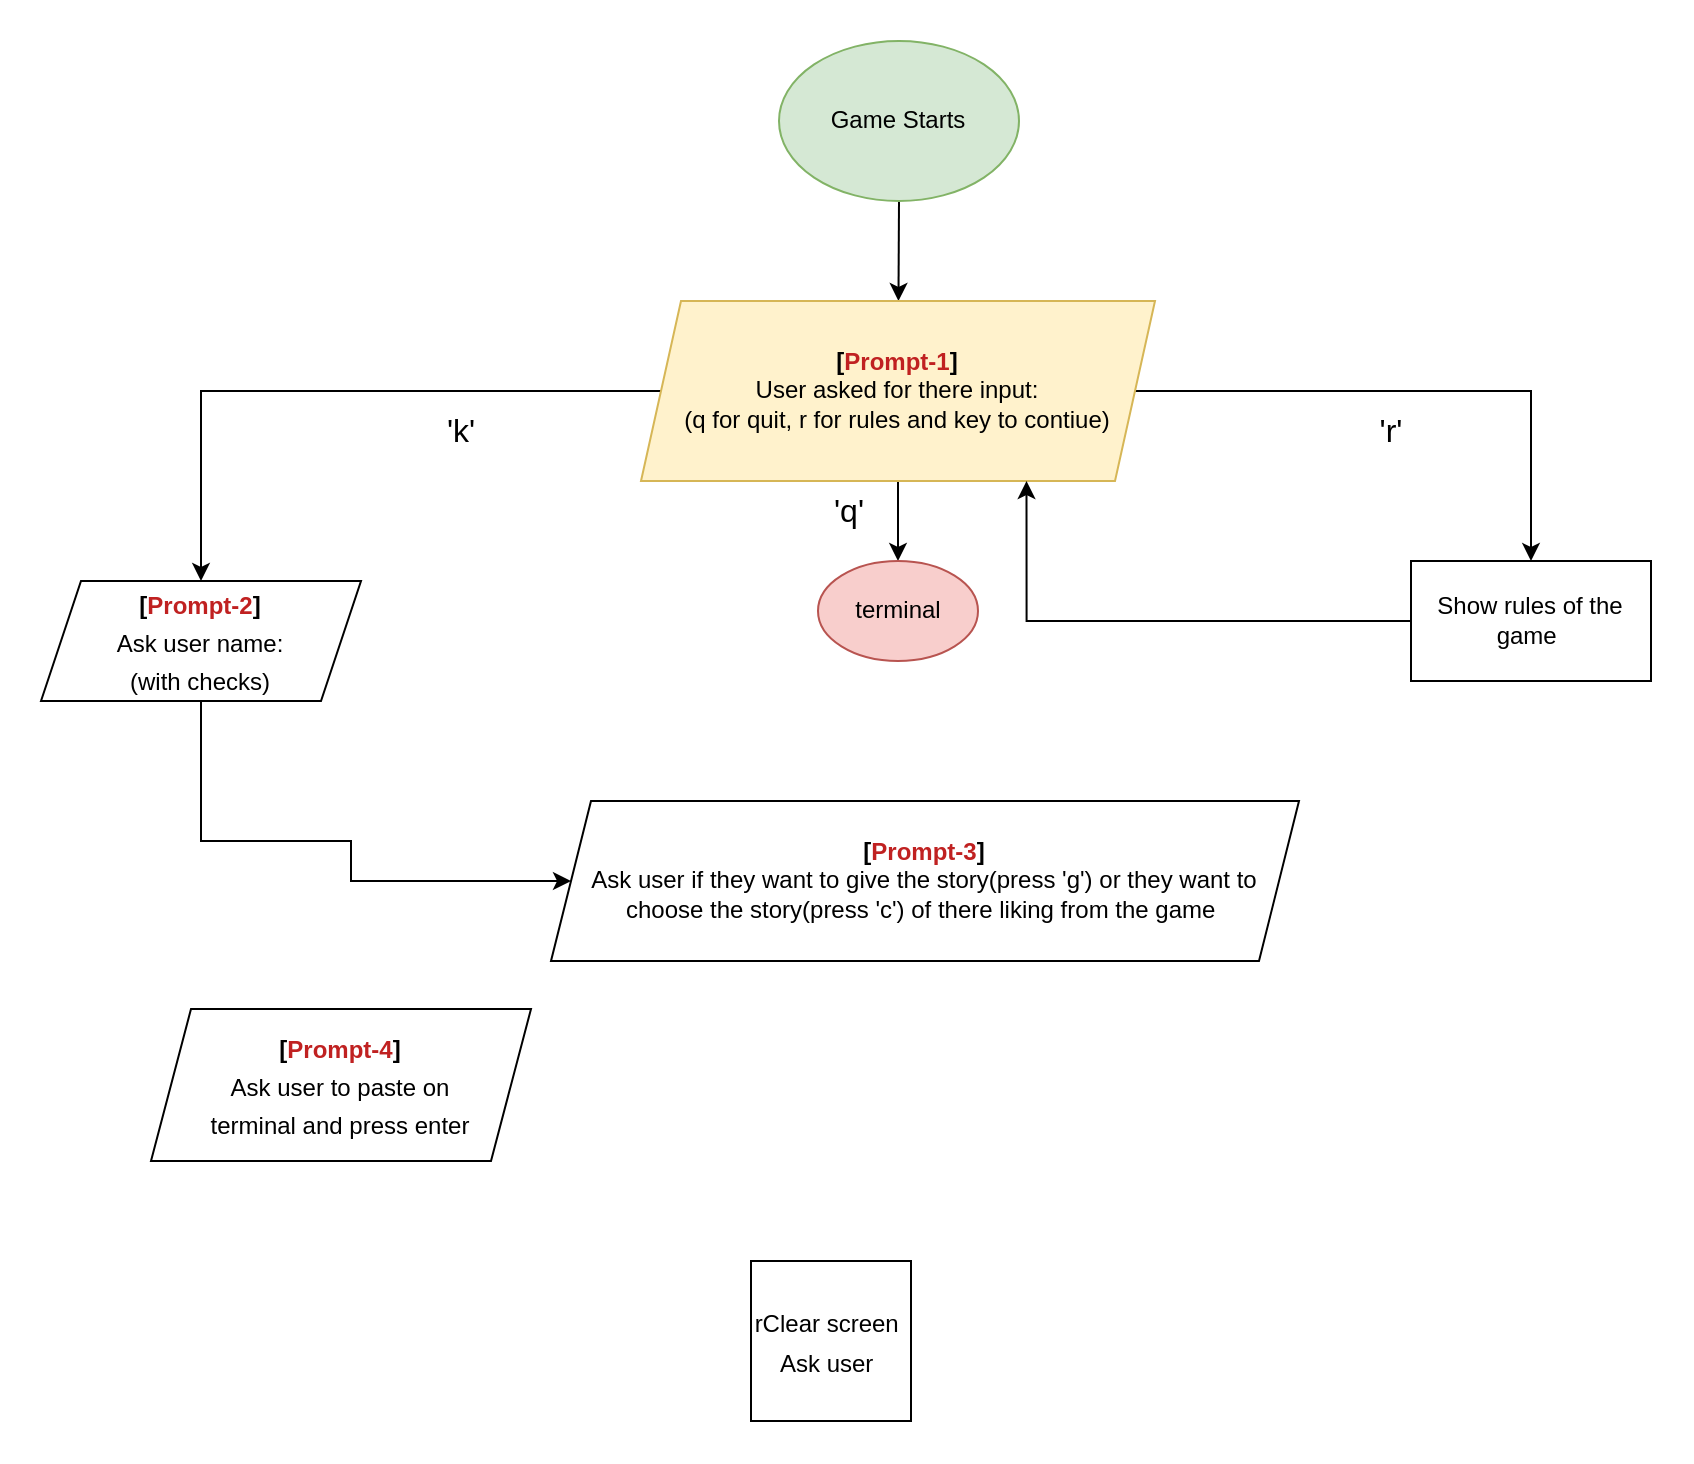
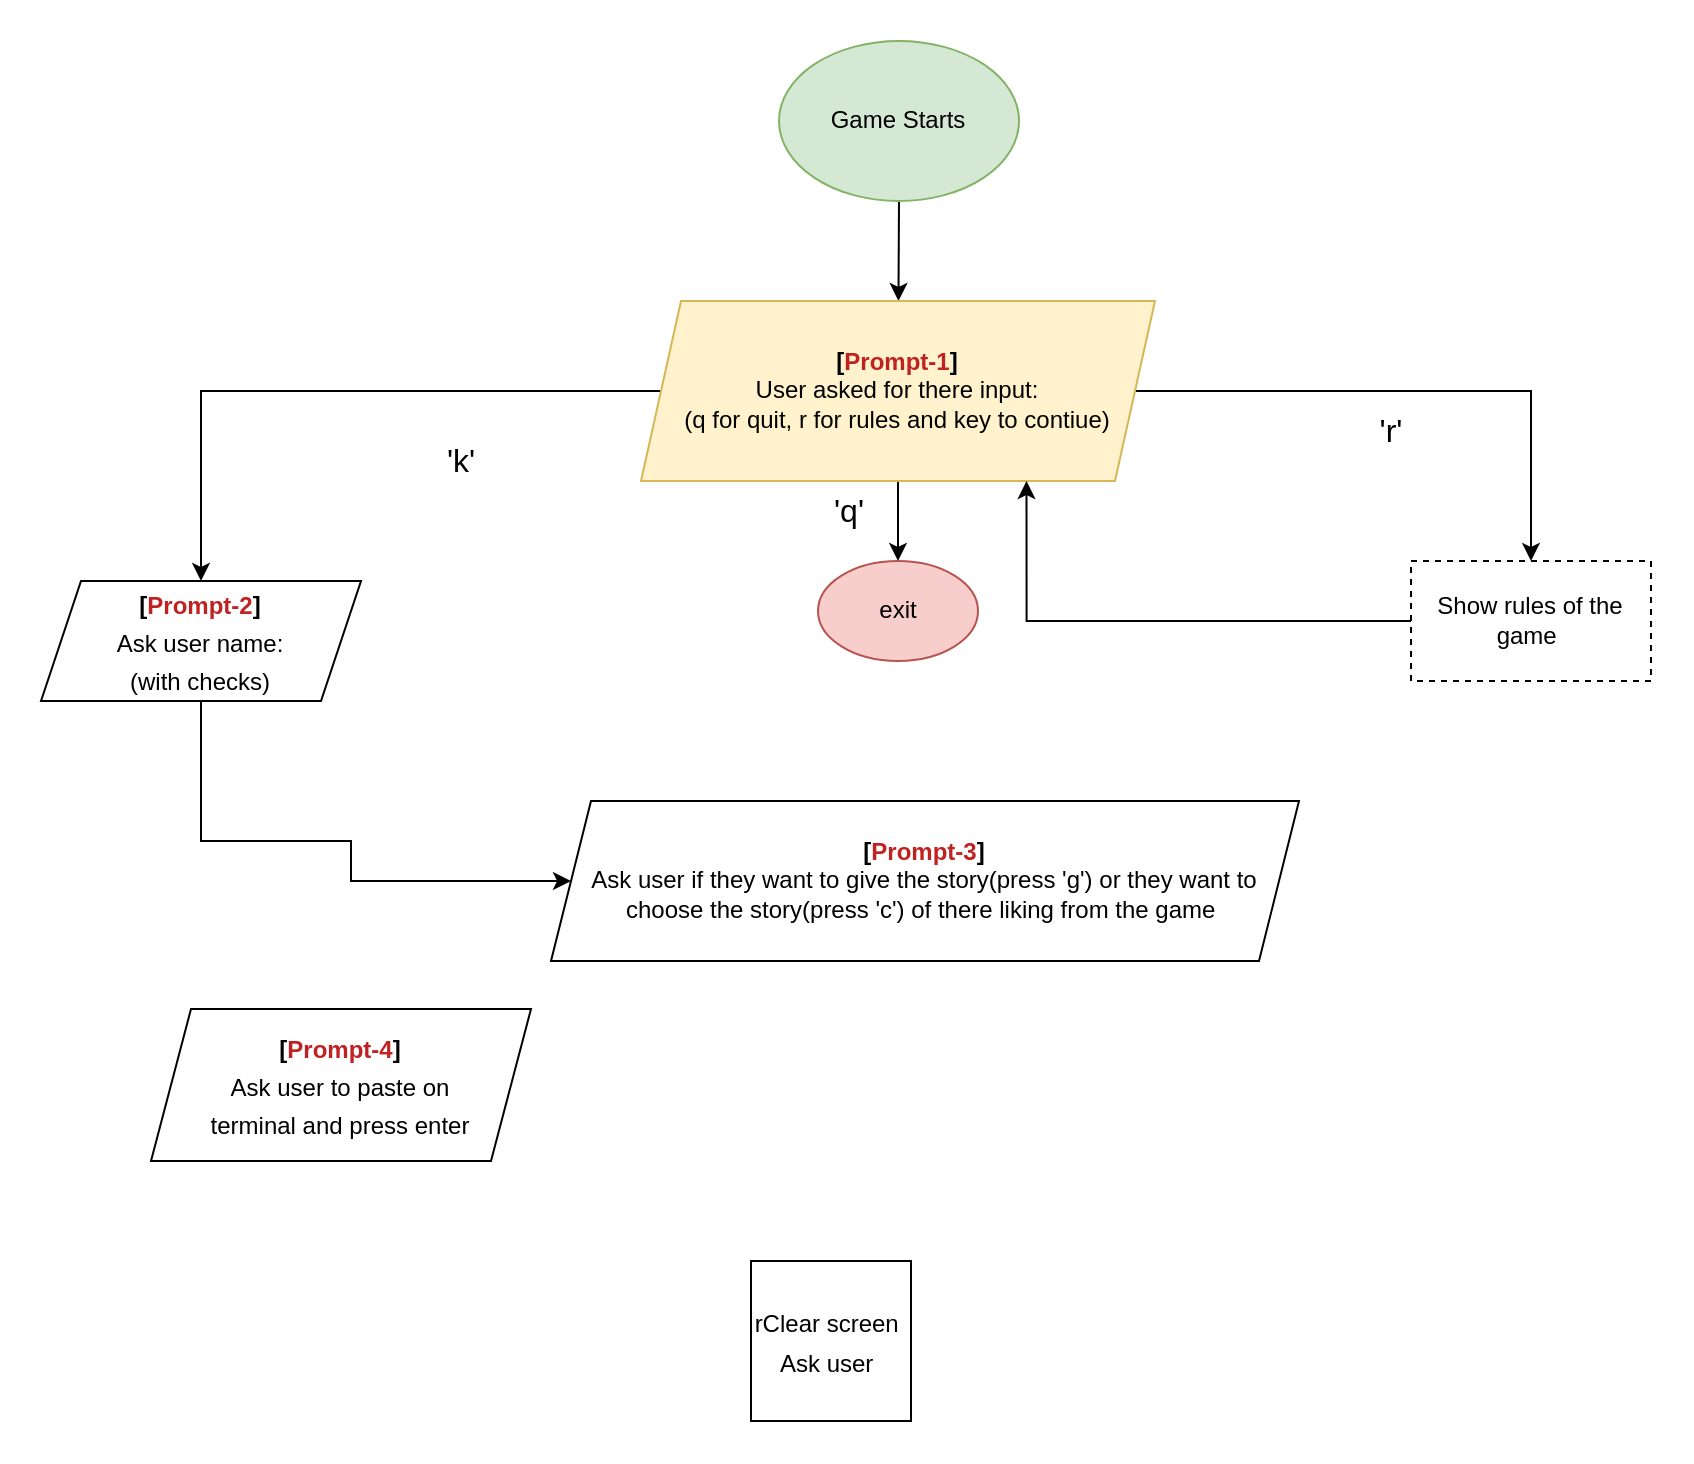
(461, 431) -> (461, 461)
(899, 611) -> (899, 611)
(1531, 621) -> (1531, 621)
